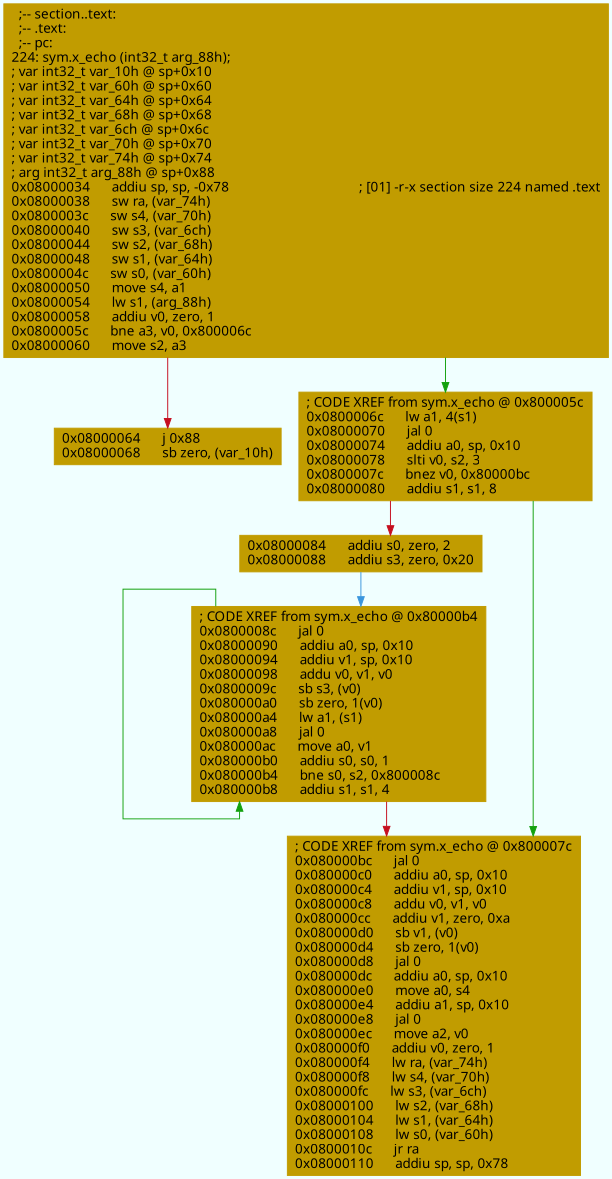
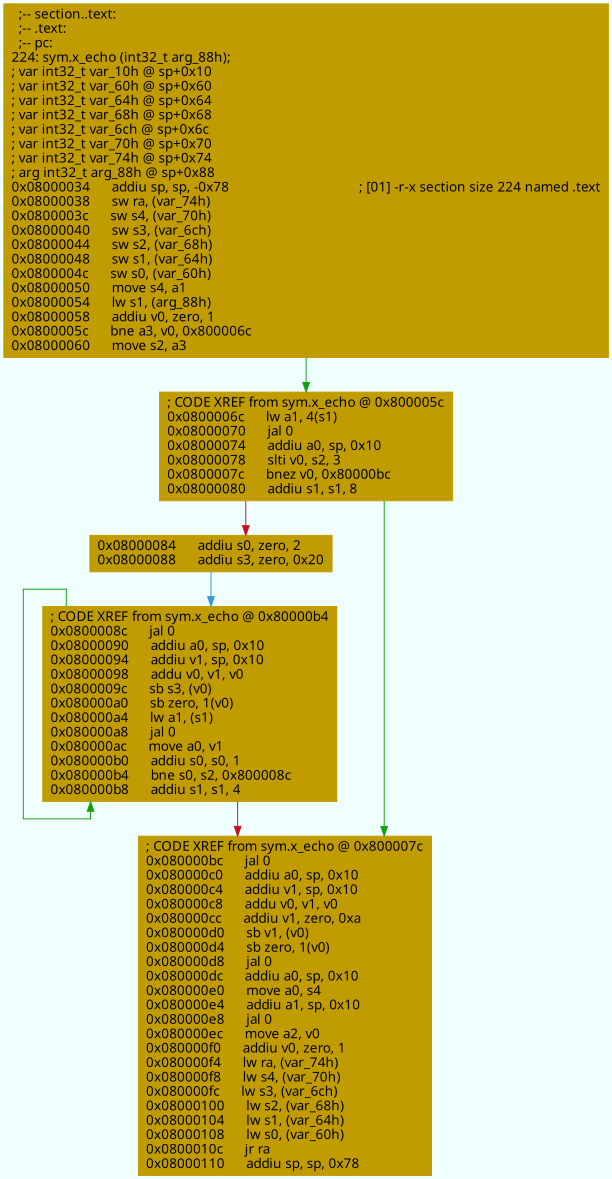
(168, 446) -> none
